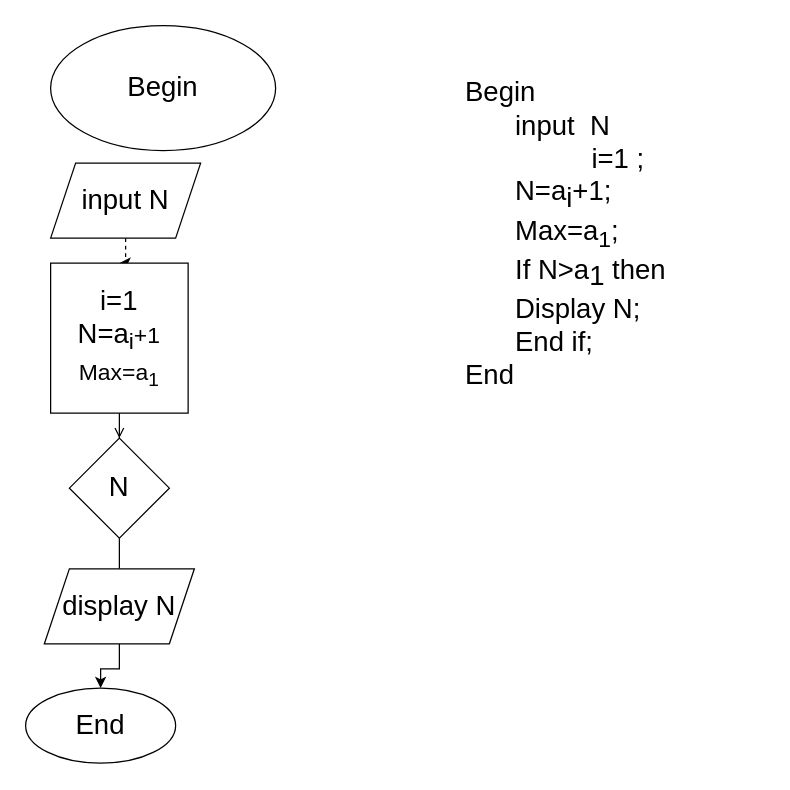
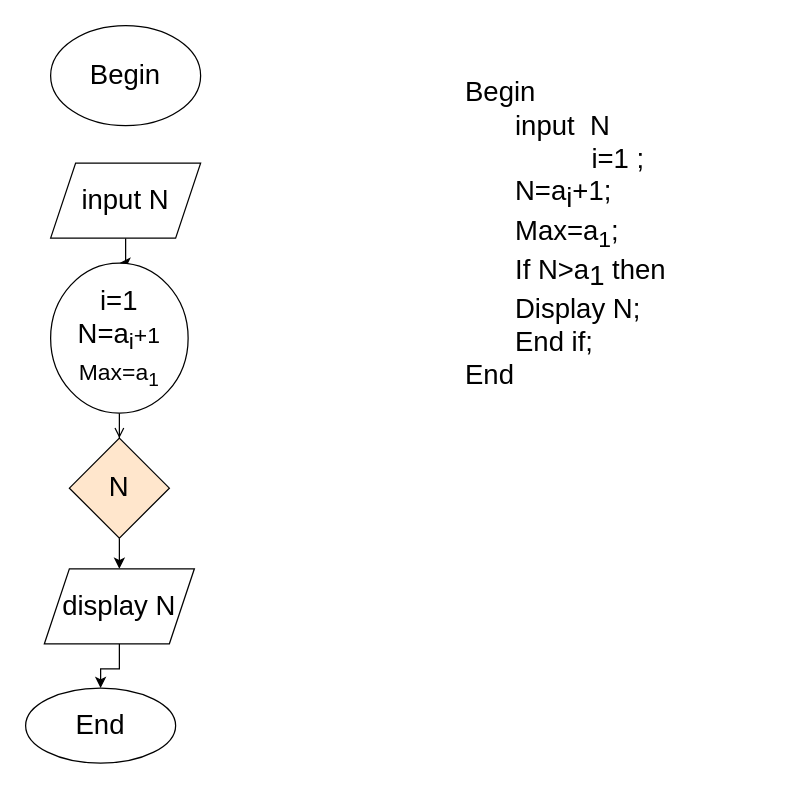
(163, 88) -> (126, 76)
(126, 252) -> (126, 252)
(119, 338) -> (119, 338)
(119, 488) -> (119, 488)
(119, 562) -> (119, 559)
